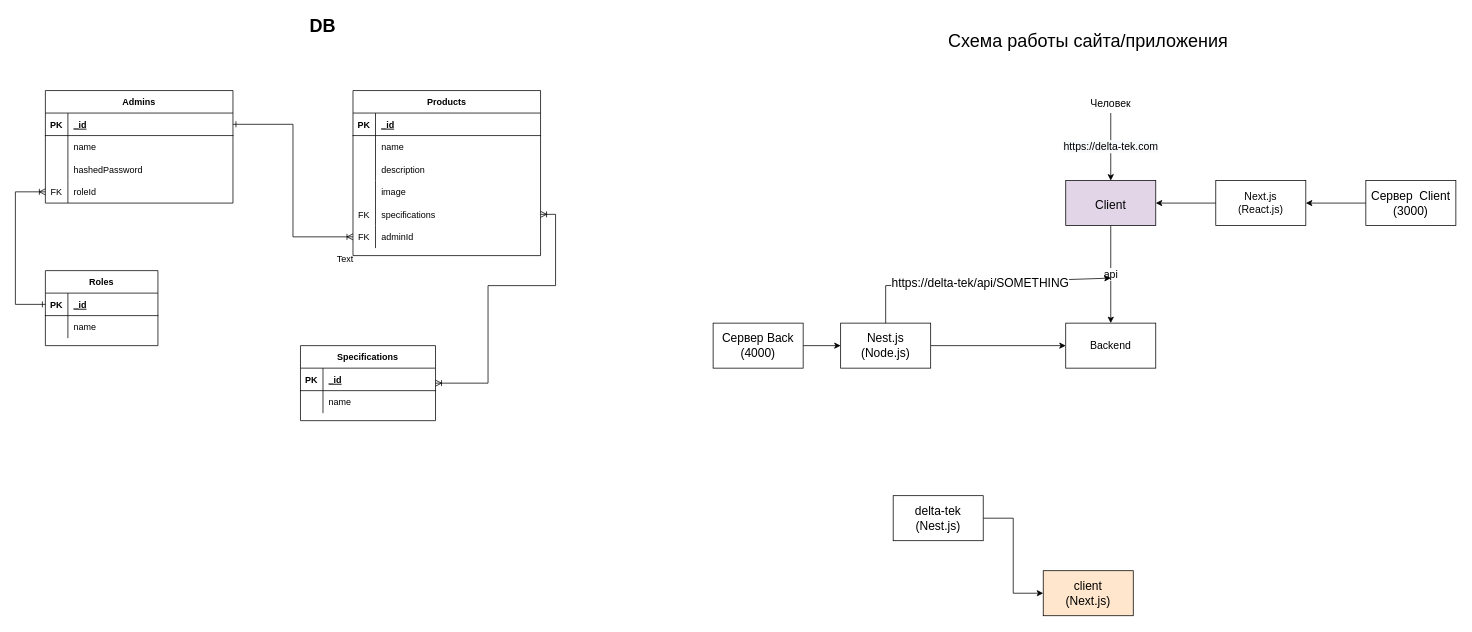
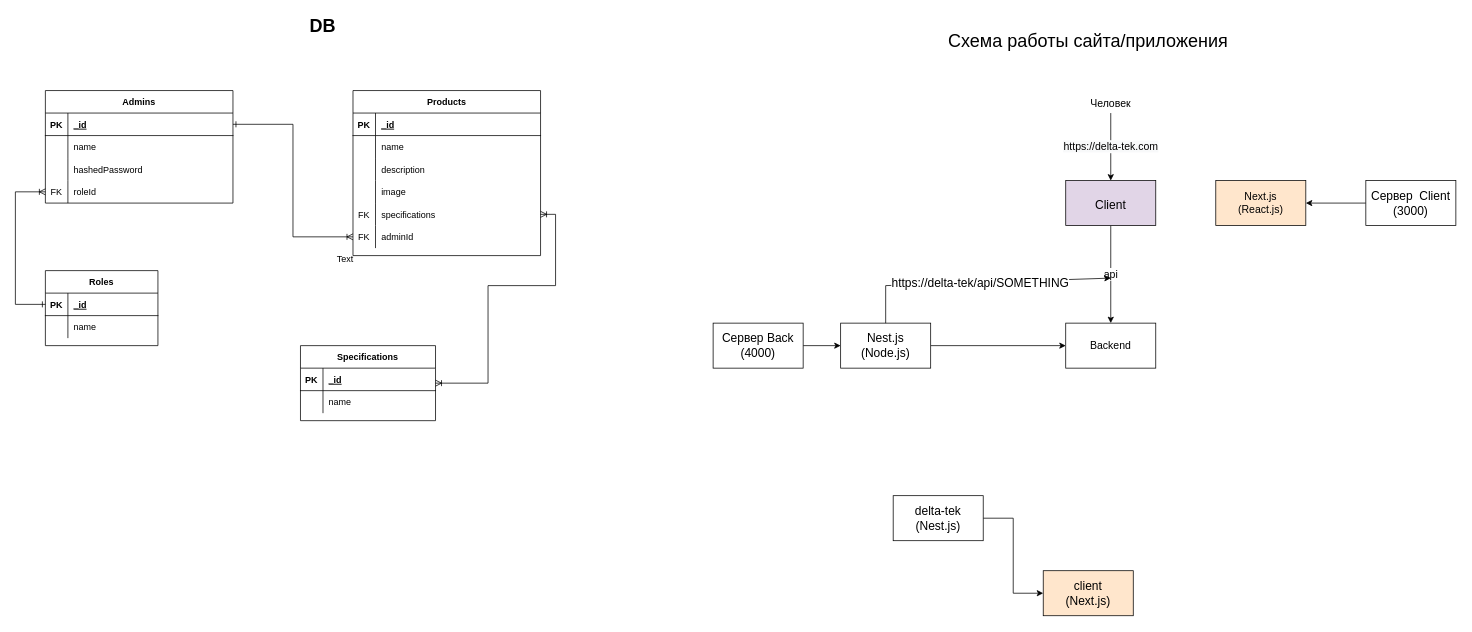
(1162, 203) -> none
(1260, 203) -> (1260, 203)
